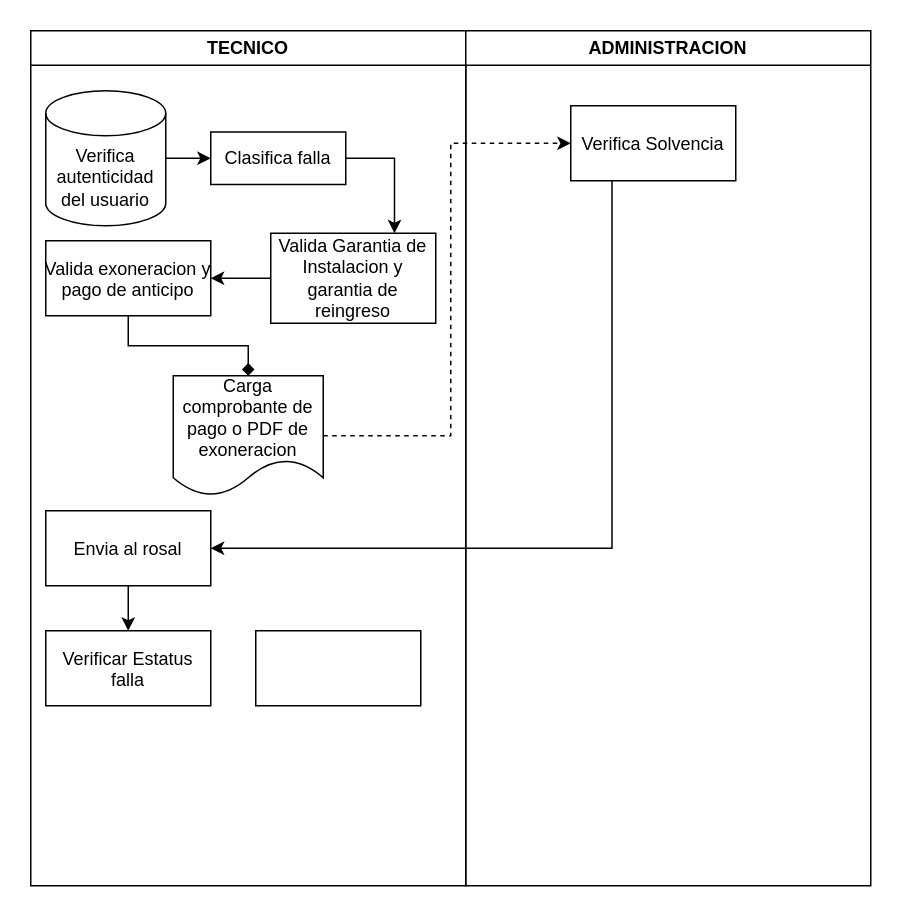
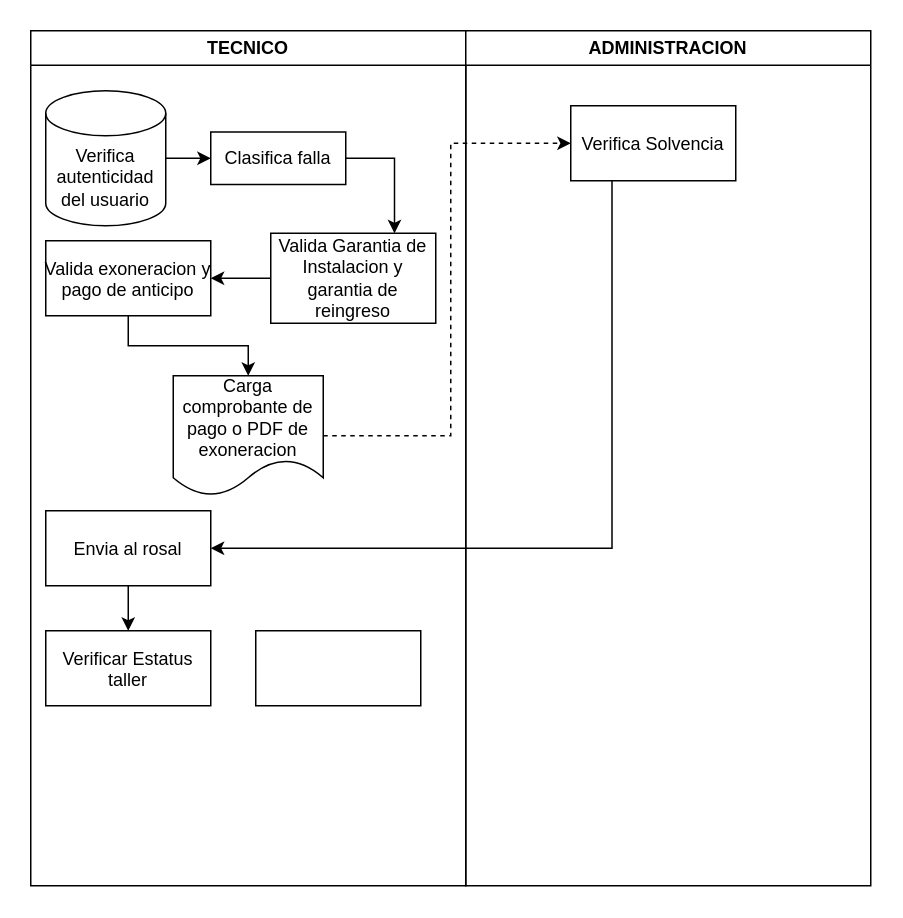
(248, 363) -> (248, 364)
(128, 659) -> (128, 659)
